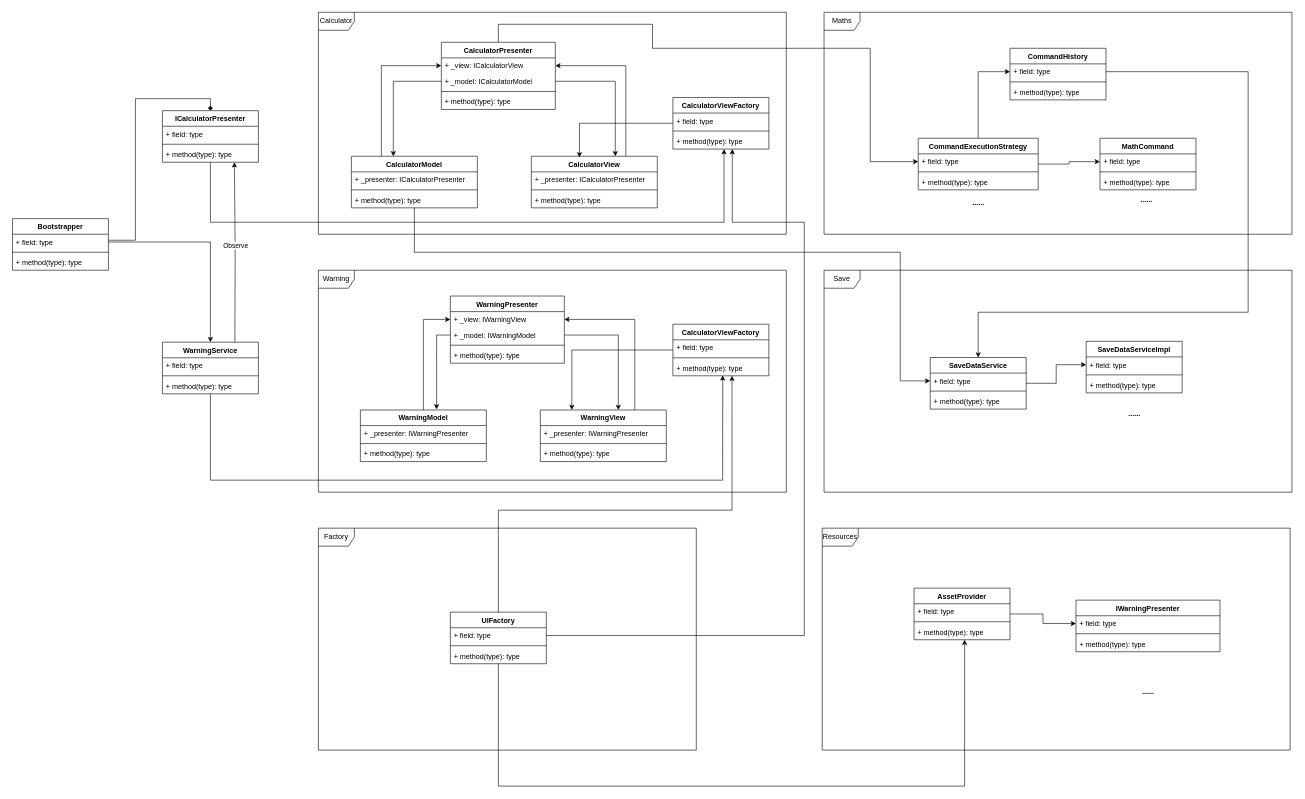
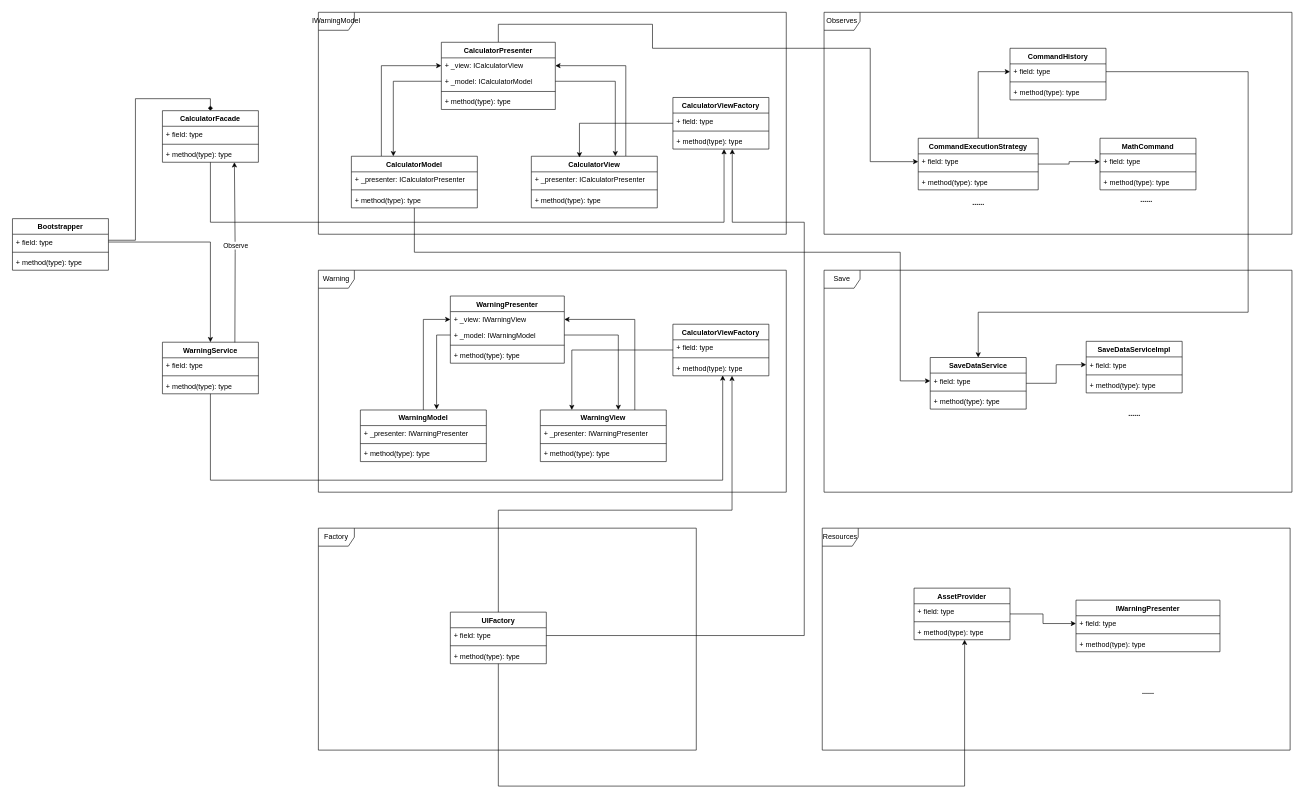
(336, 21) -> (336, 21)
(842, 21) -> (842, 21)
(210, 119) -> (210, 119)
